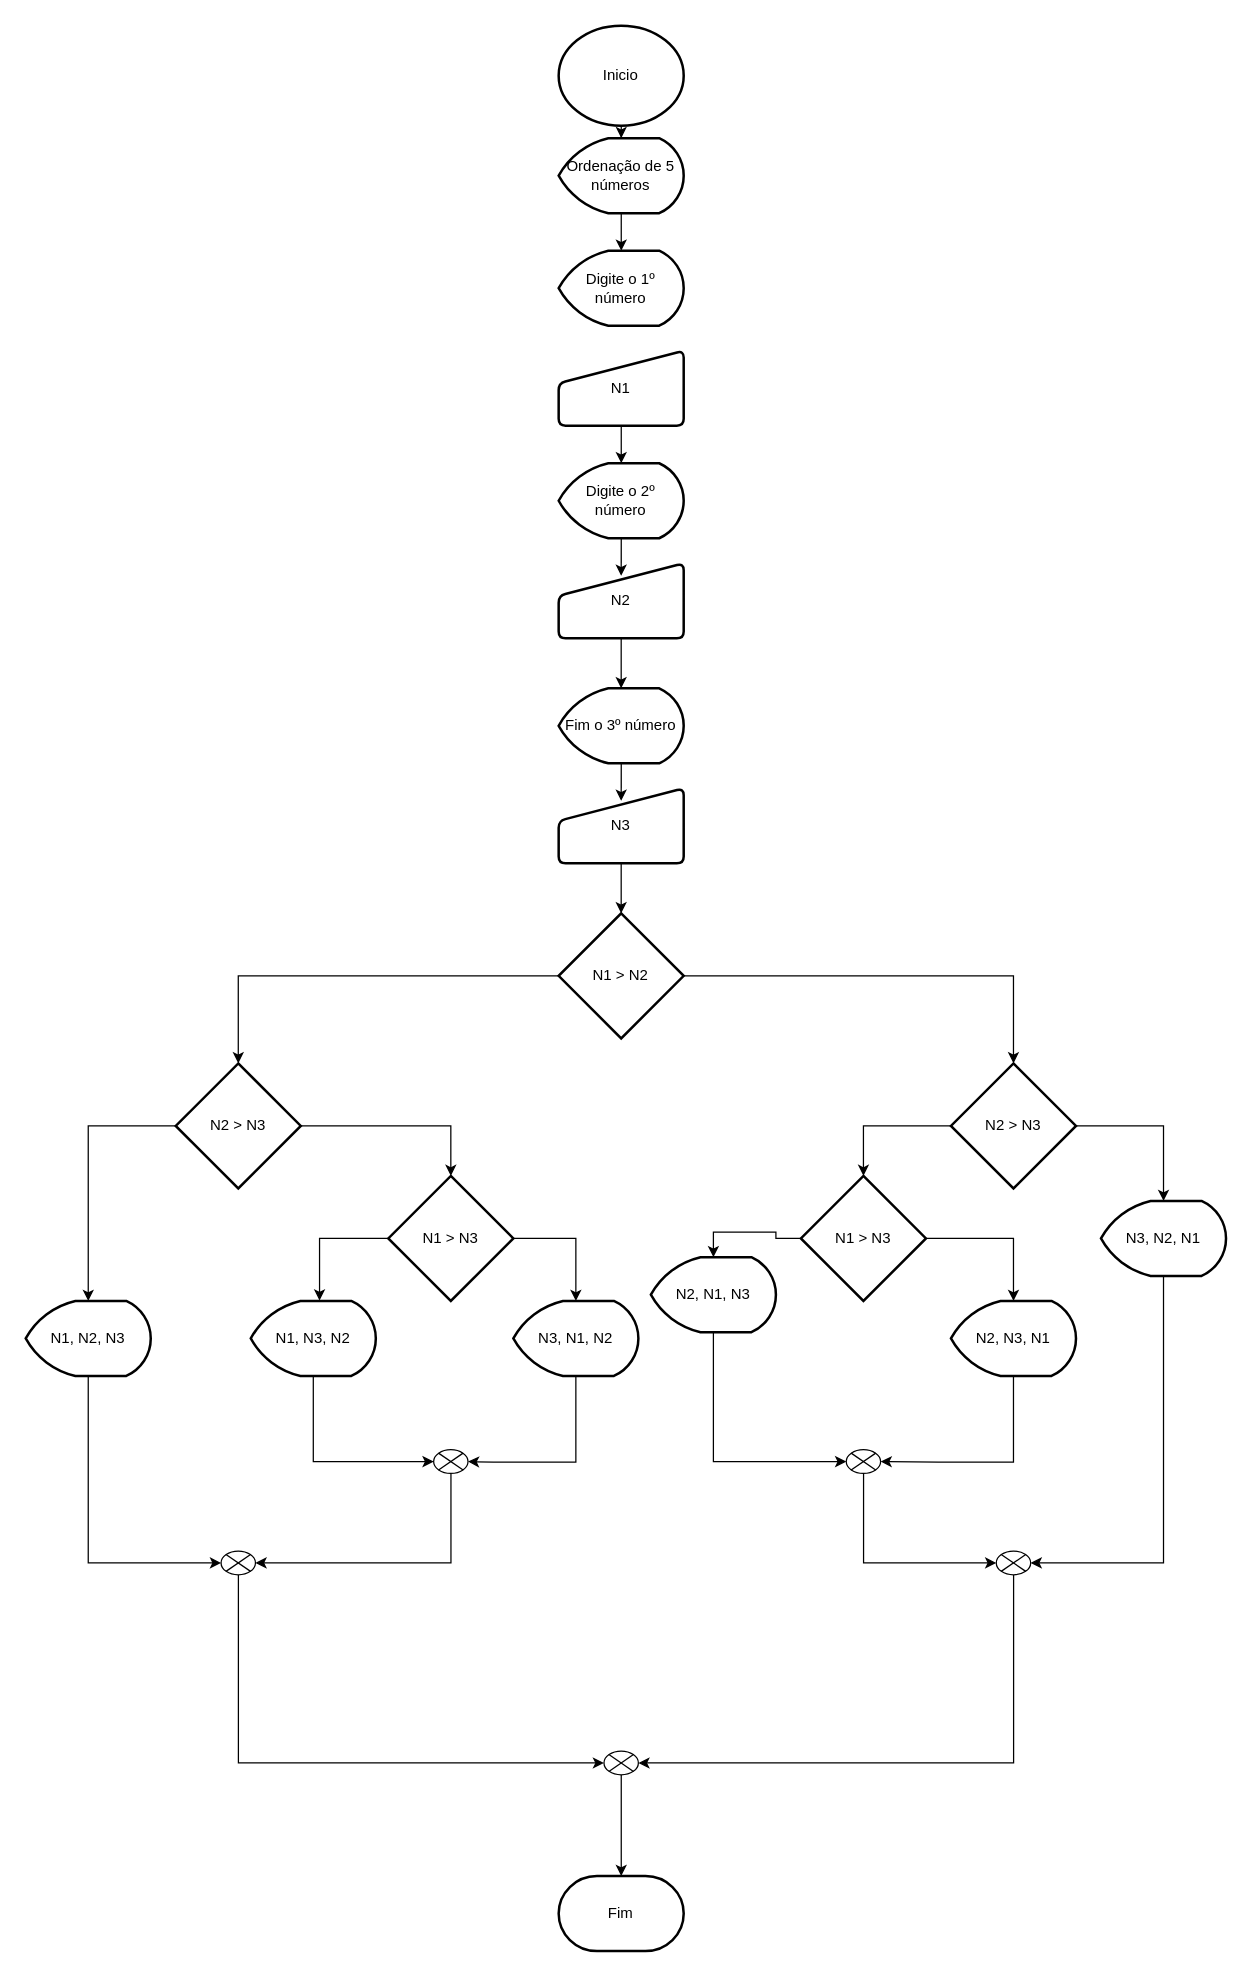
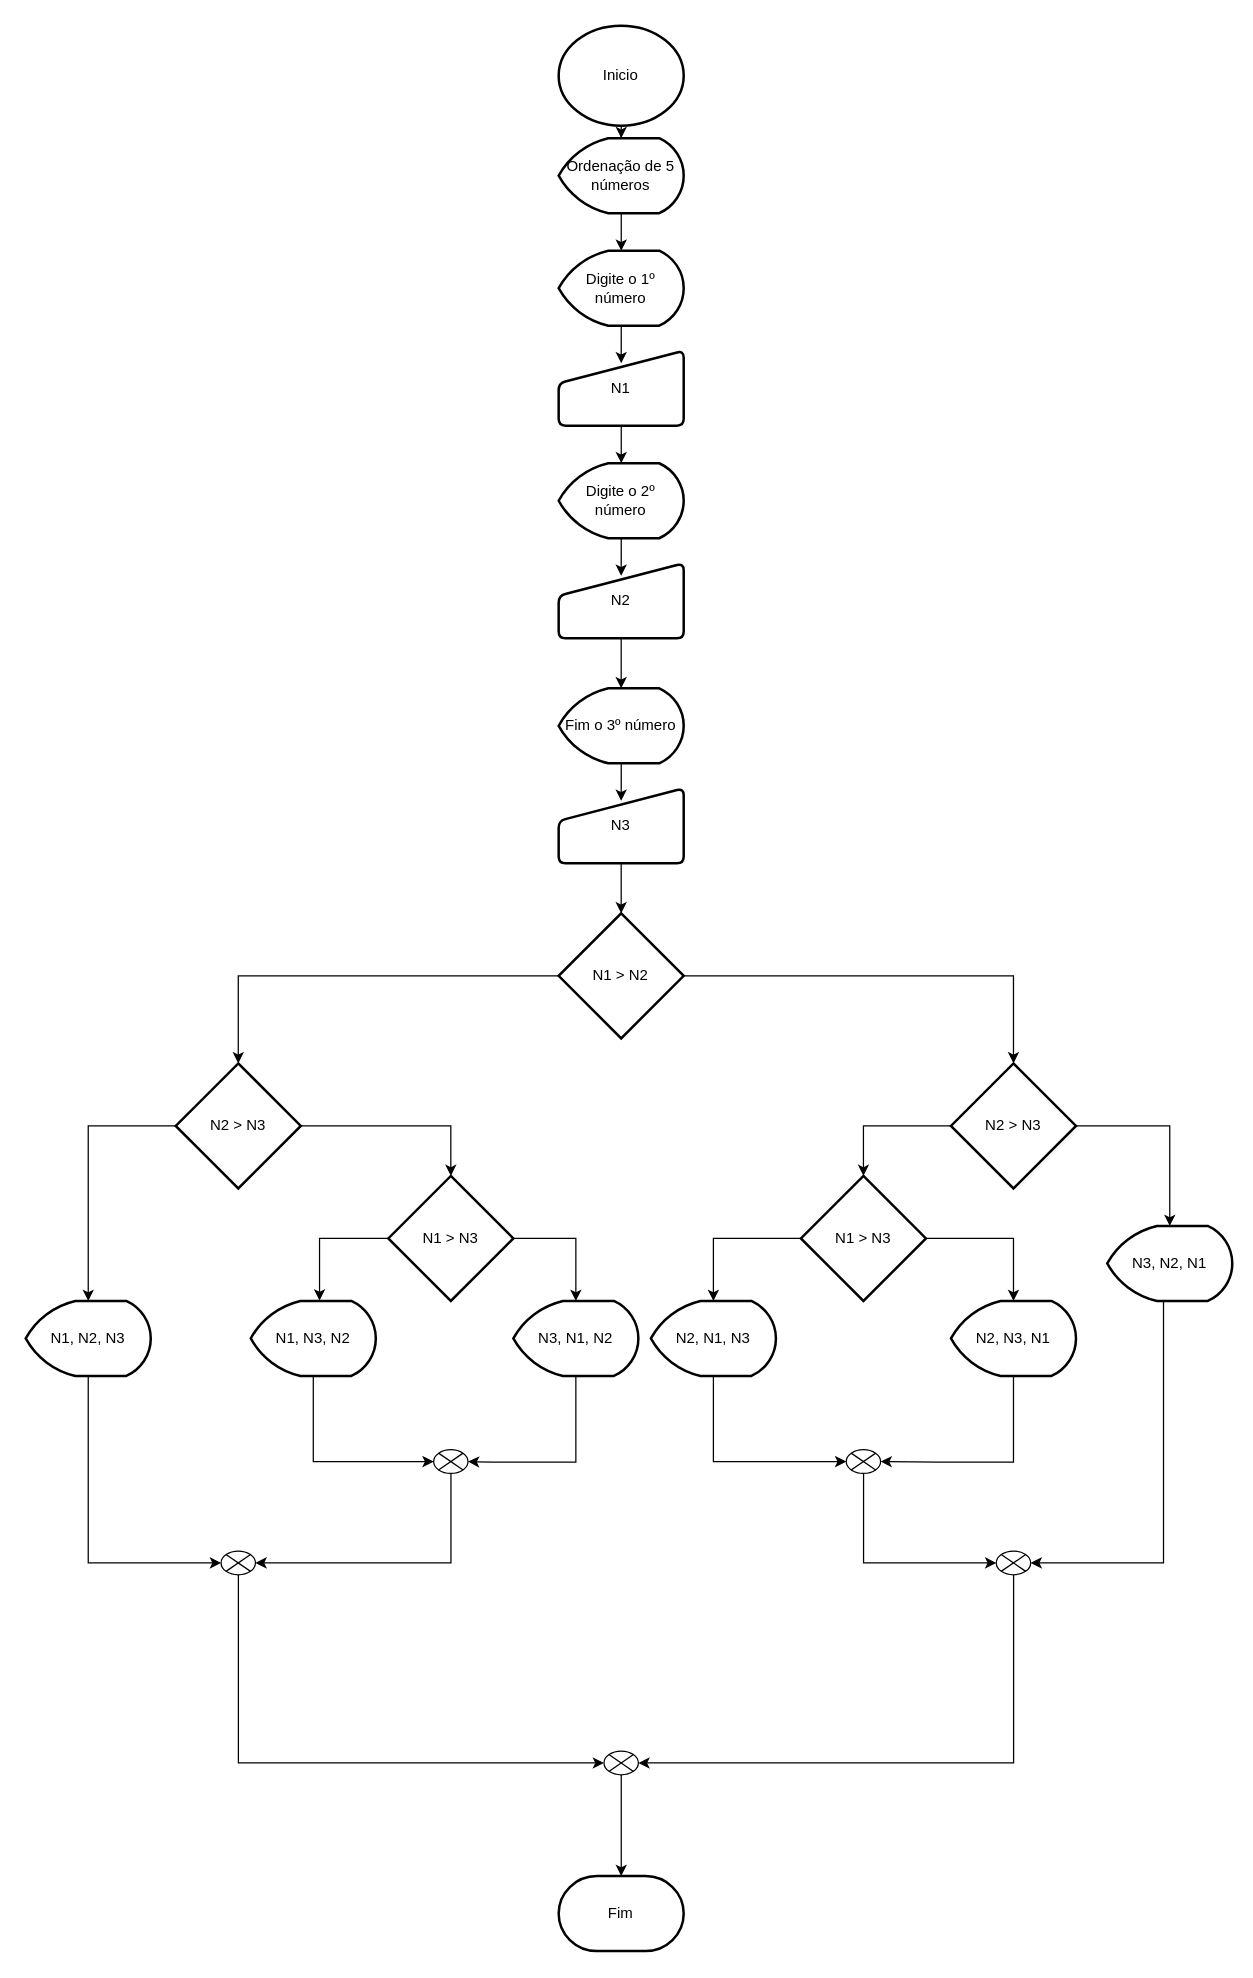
none -> (621, 337)
(1163, 1238) -> (1169, 1263)
(713, 1294) -> (713, 1338)
